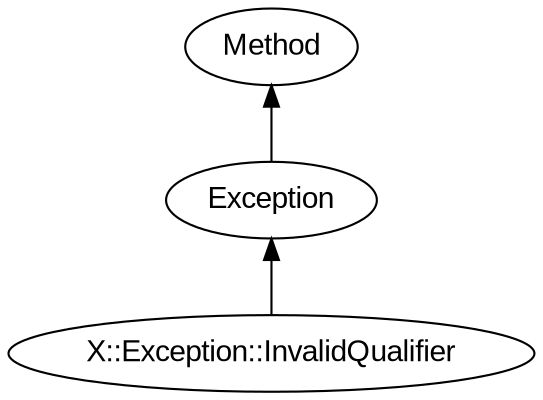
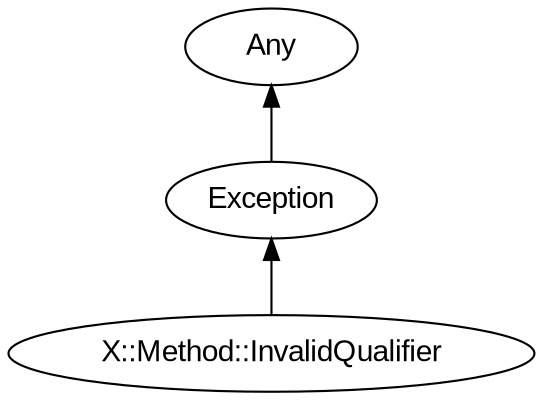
(271, 47) -> (271, 47)
(271, 353) -> (271, 353)
